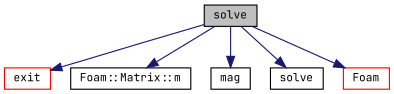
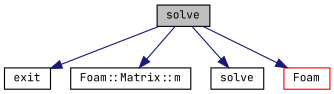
(27, 79) -> (27, 79)
(231, 79) -> none
